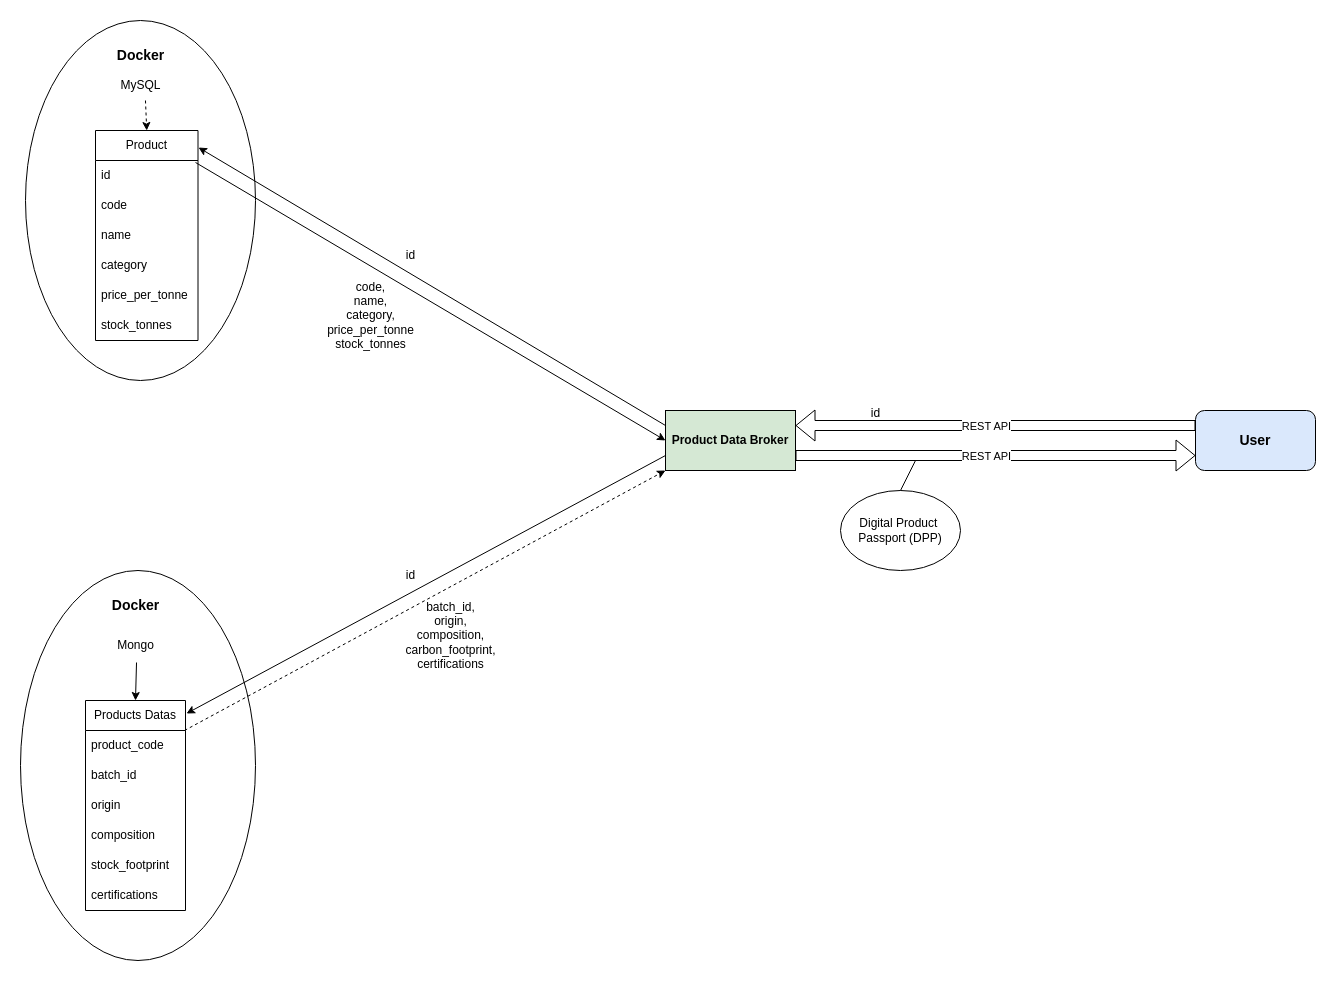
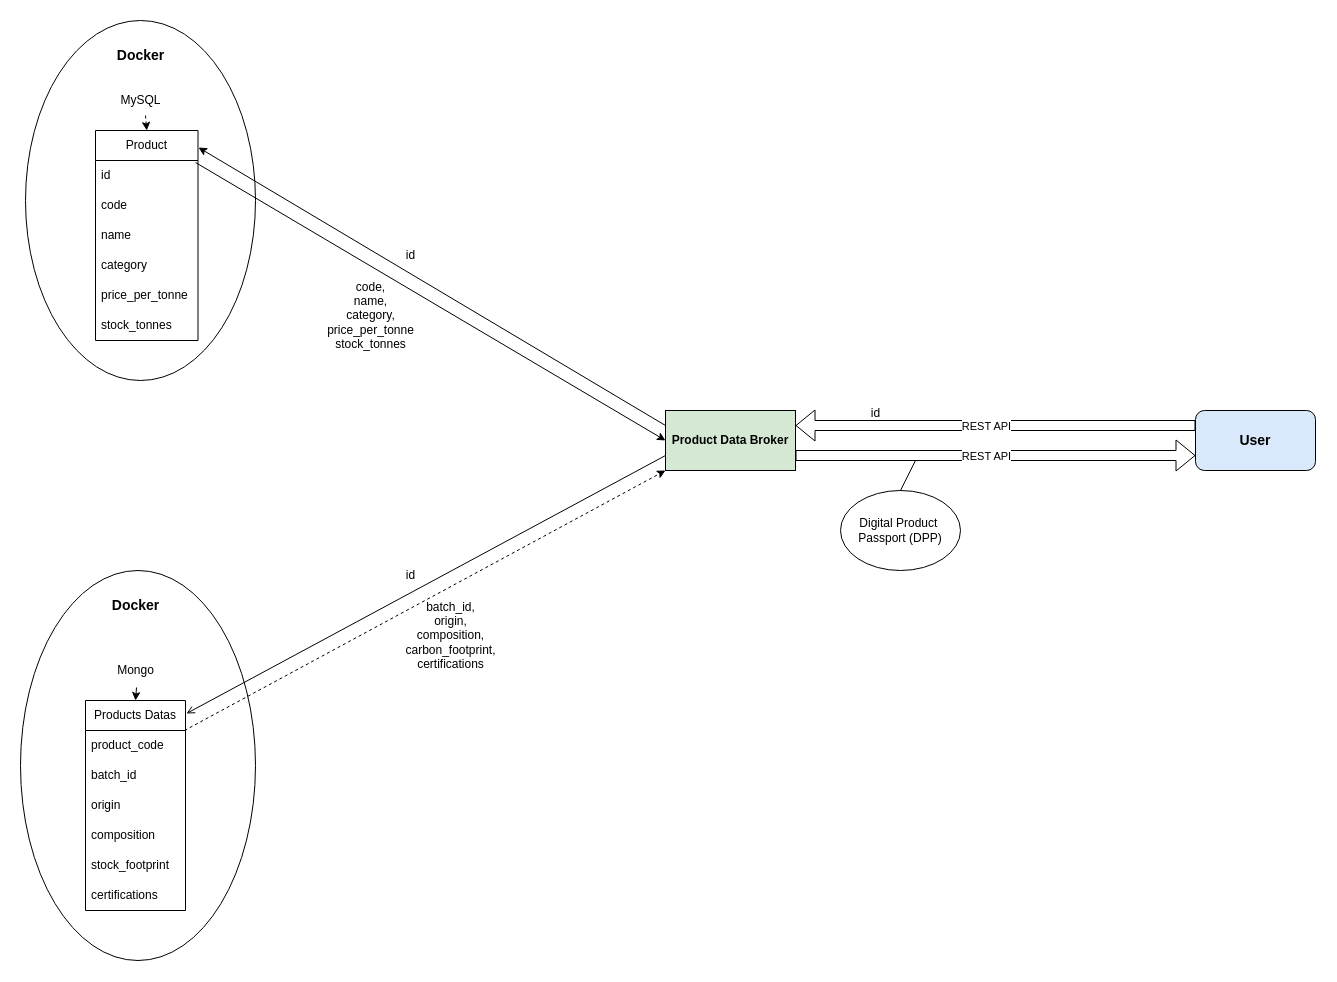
(141, 86) -> (141, 101)
(136, 646) -> (136, 671)
(194, 710) -> (192, 711)
